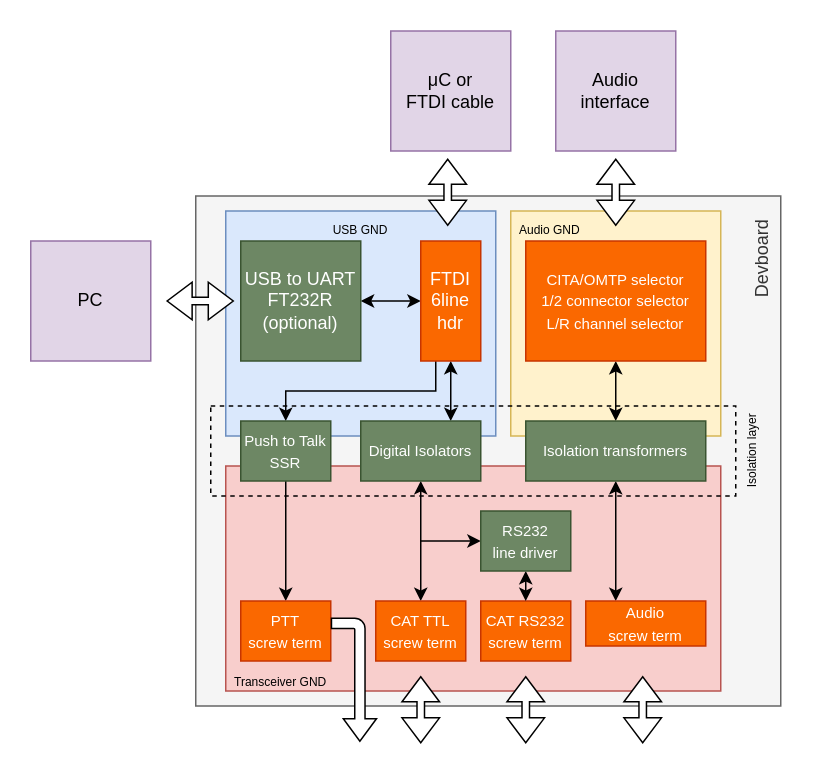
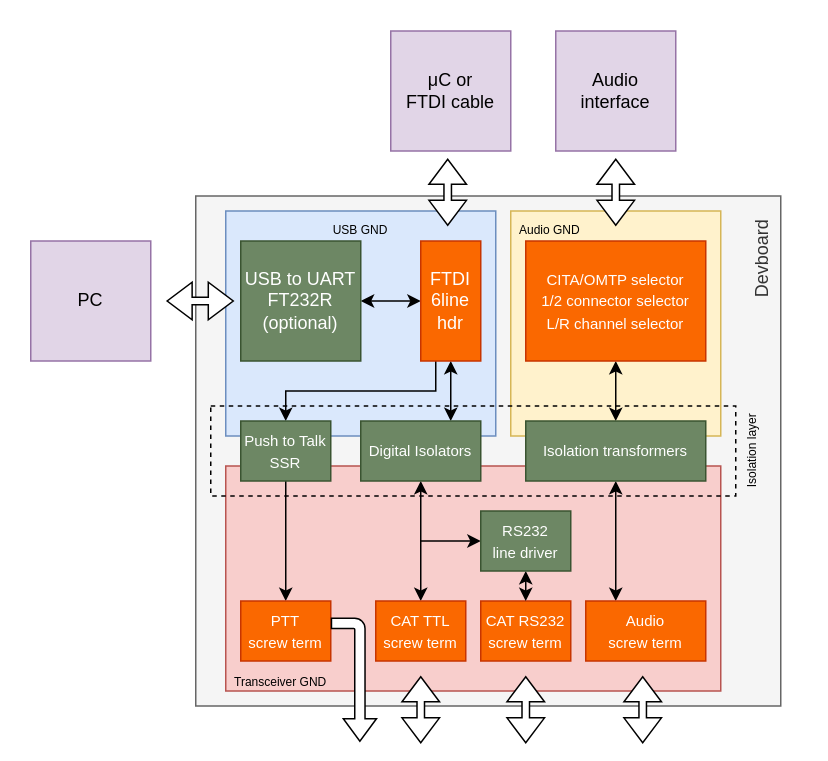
(646, 623) -> (646, 631)
